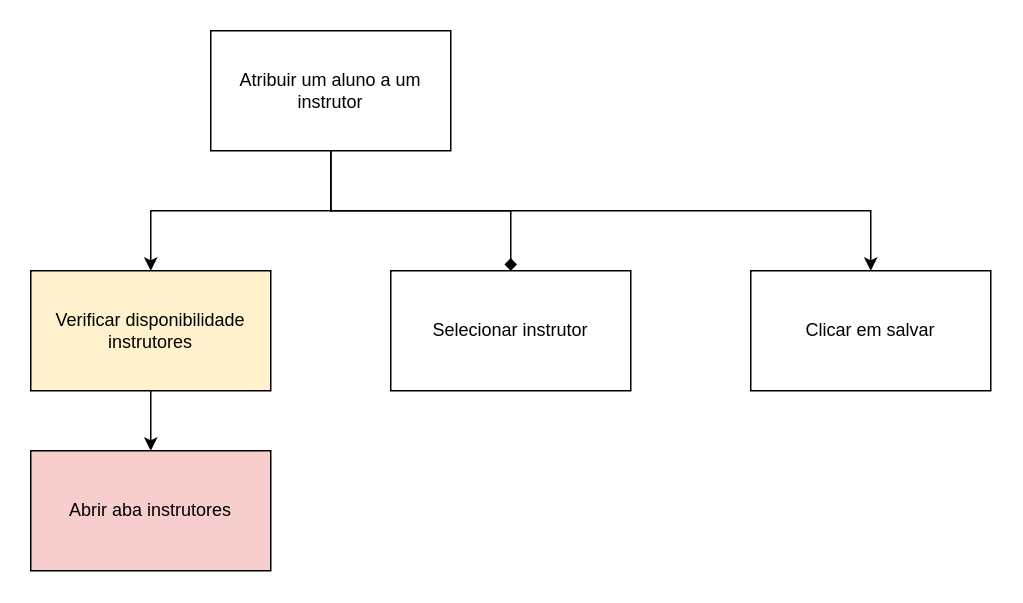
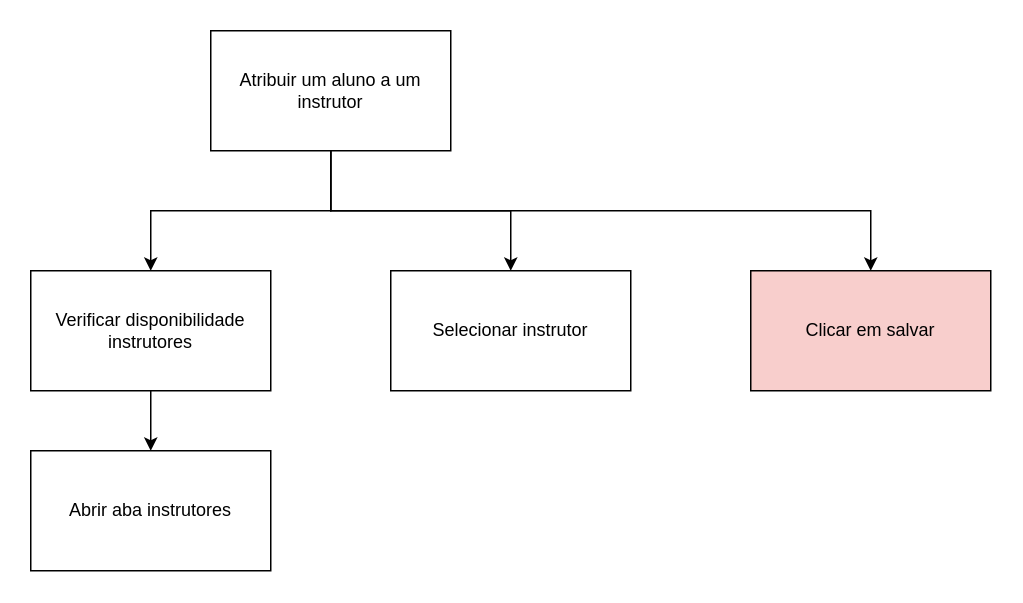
(511, 258) -> (511, 259)
(151, 331) -> (151, 331)
(871, 331) -> (871, 331)
(151, 511) -> (151, 511)
